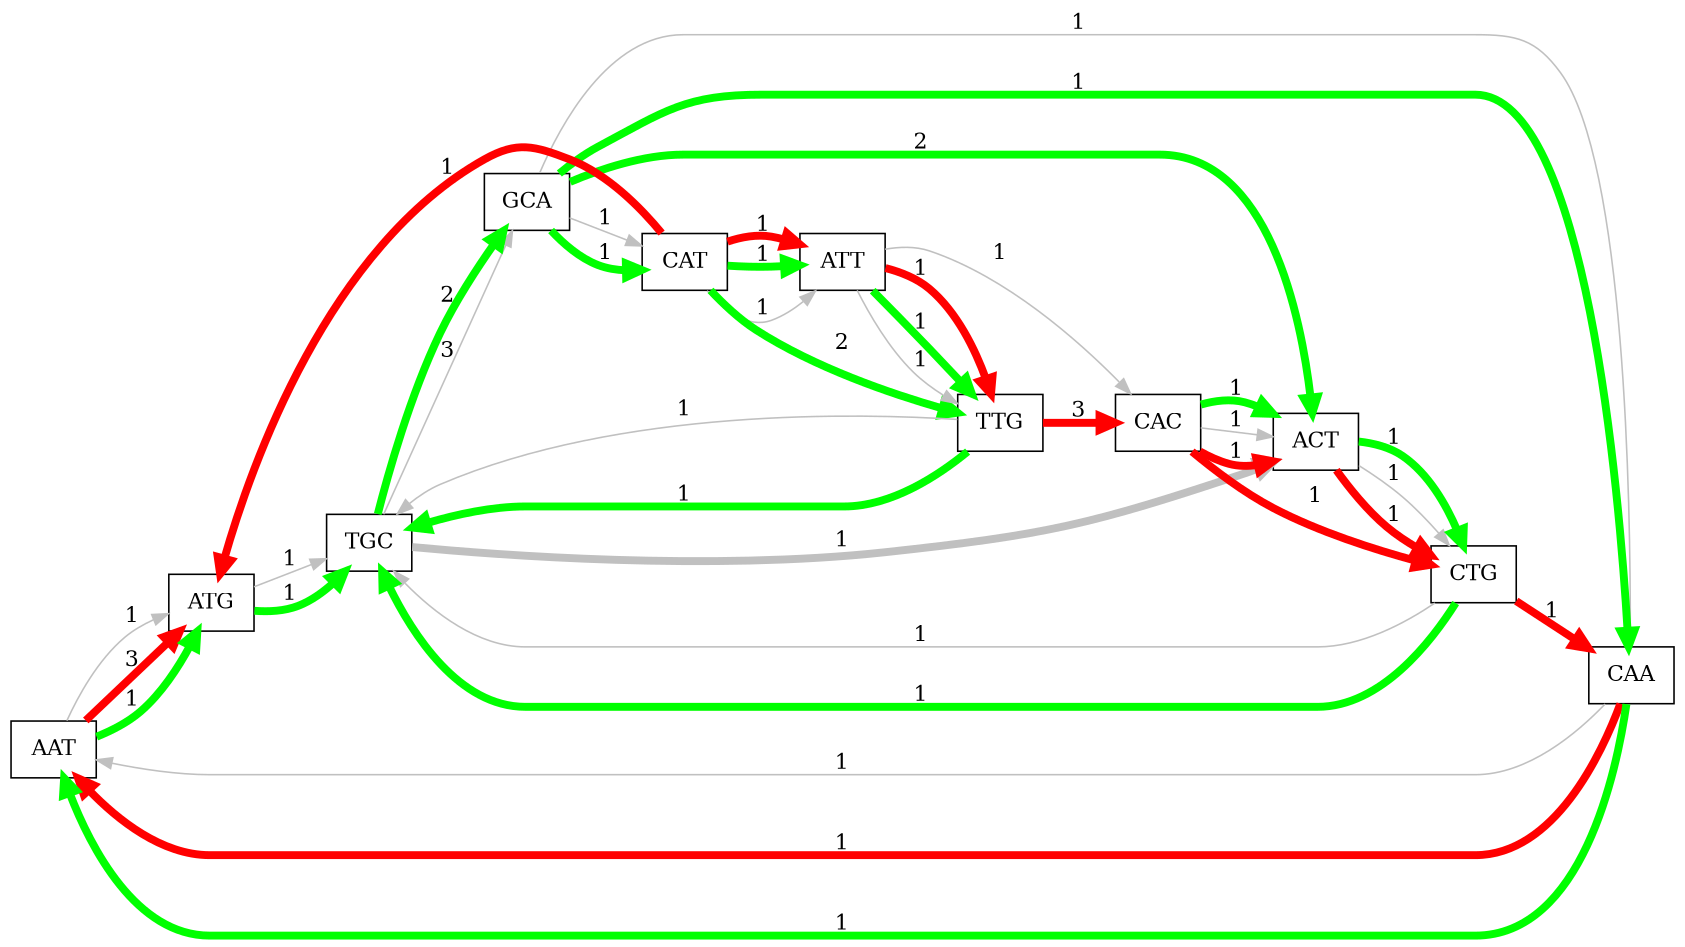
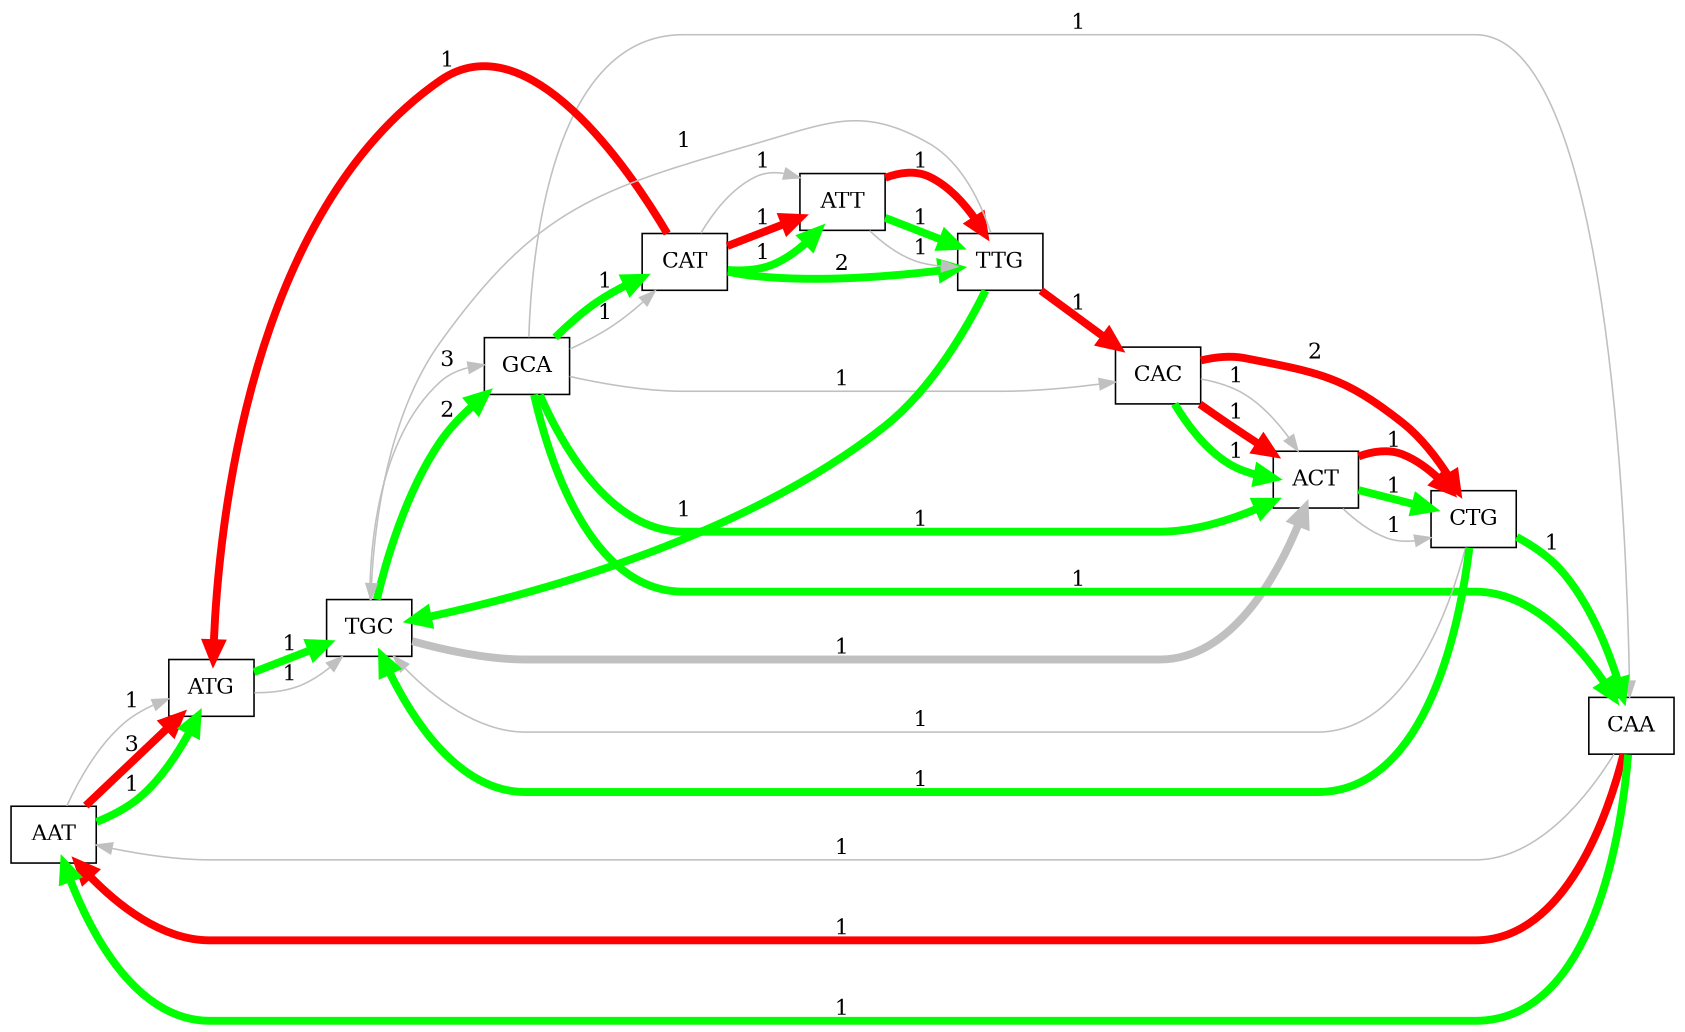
(921, 143) -> (921, 520)
(1013, 293) -> (834, 391)
(1079, 411) -> (1079, 304)
(1316, 496) -> (1316, 353)
(1546, 620) -> (1582, 599)
